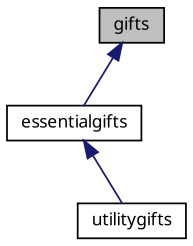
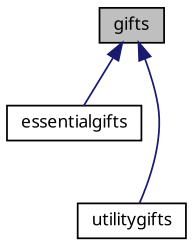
(108, 180) -> (159, 132)
